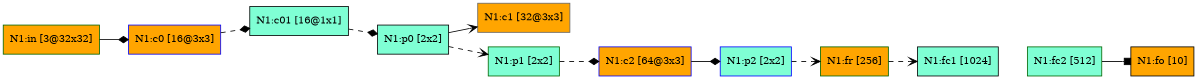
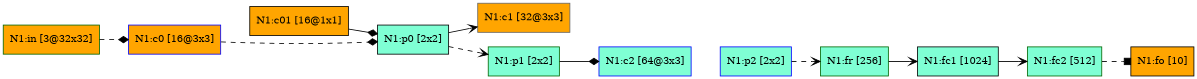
(299, 21) -> (299, 21)
(230, 31) -> (294, 44)
(358, 31) -> (358, 31)
(109, 40) -> (109, 40)
(574, 61) -> (574, 61)
(645, 61) -> (645, 61)
(701, 61) -> none
(854, 61) -> (854, 61)
(899, 61) -> (899, 61)
none -> (1009, 61)
(1112, 61) -> (1112, 61)
